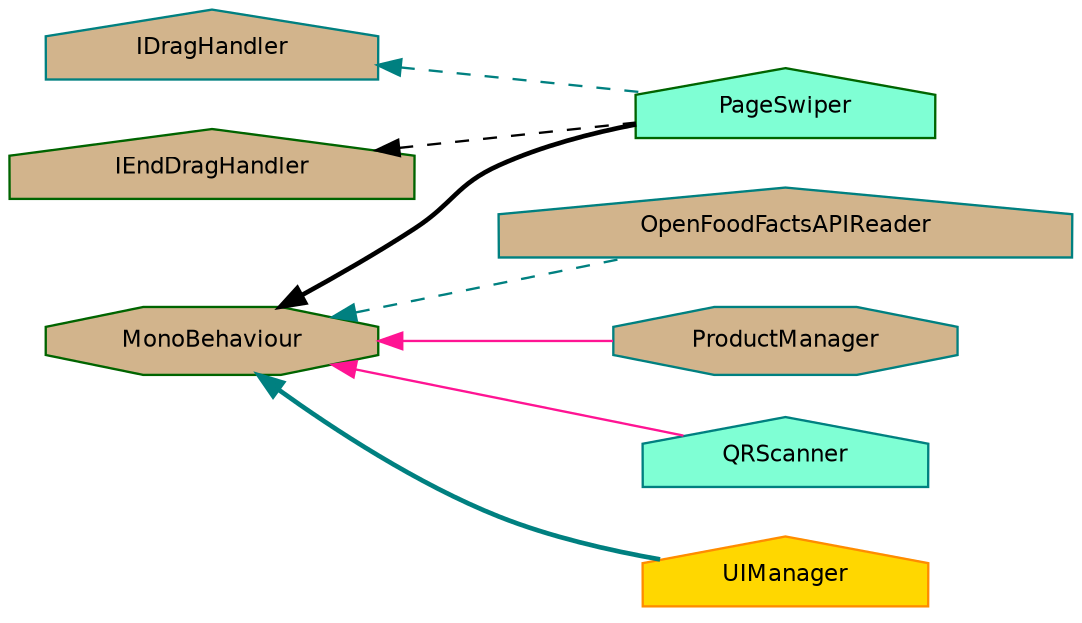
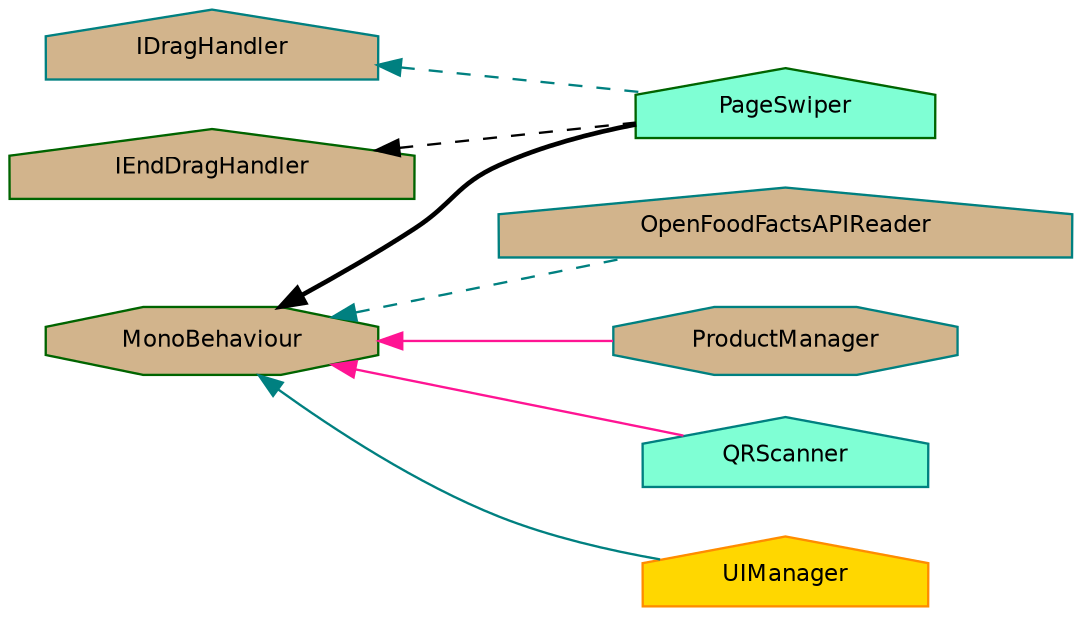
(459, 499) -> (459, 499)
